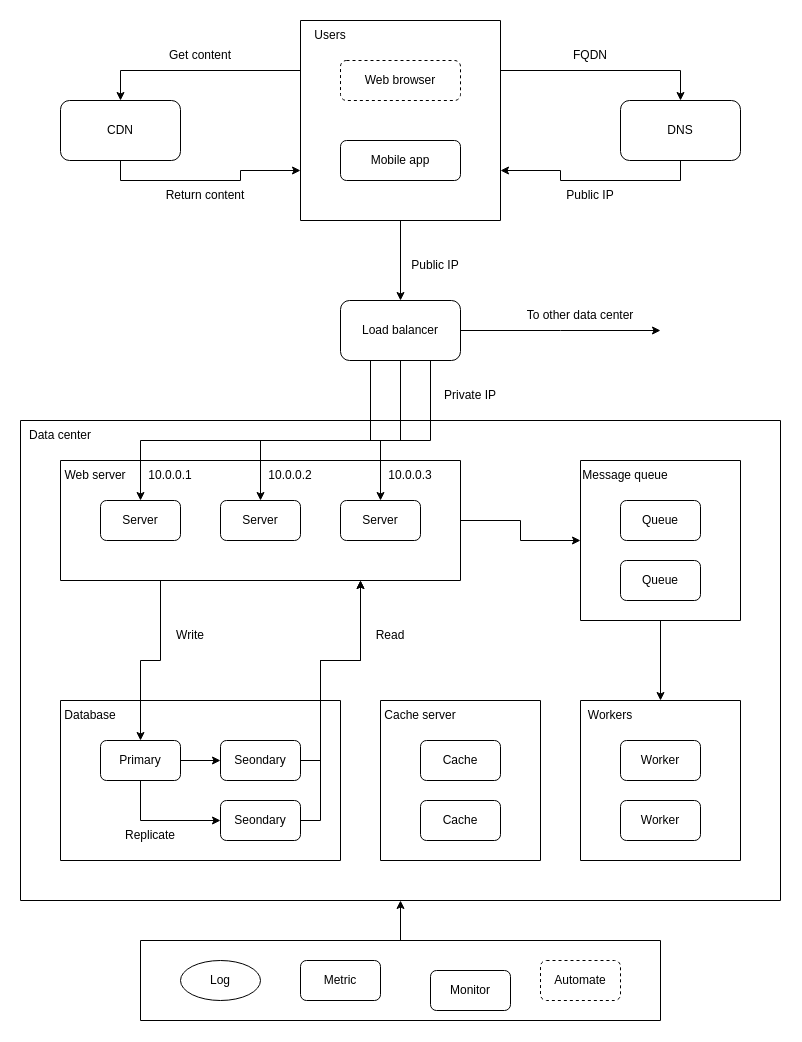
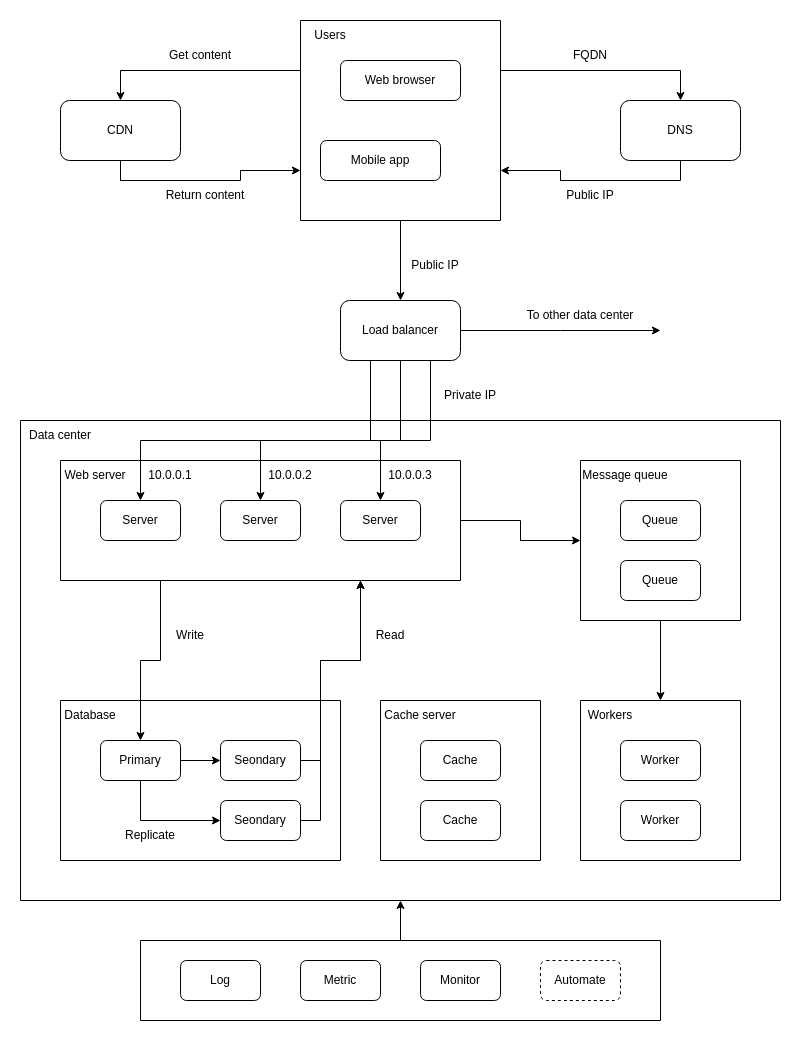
(401, 81) -> (401, 81)
(401, 161) -> (381, 161)
(221, 981) -> (221, 981)
(471, 991) -> (461, 981)
